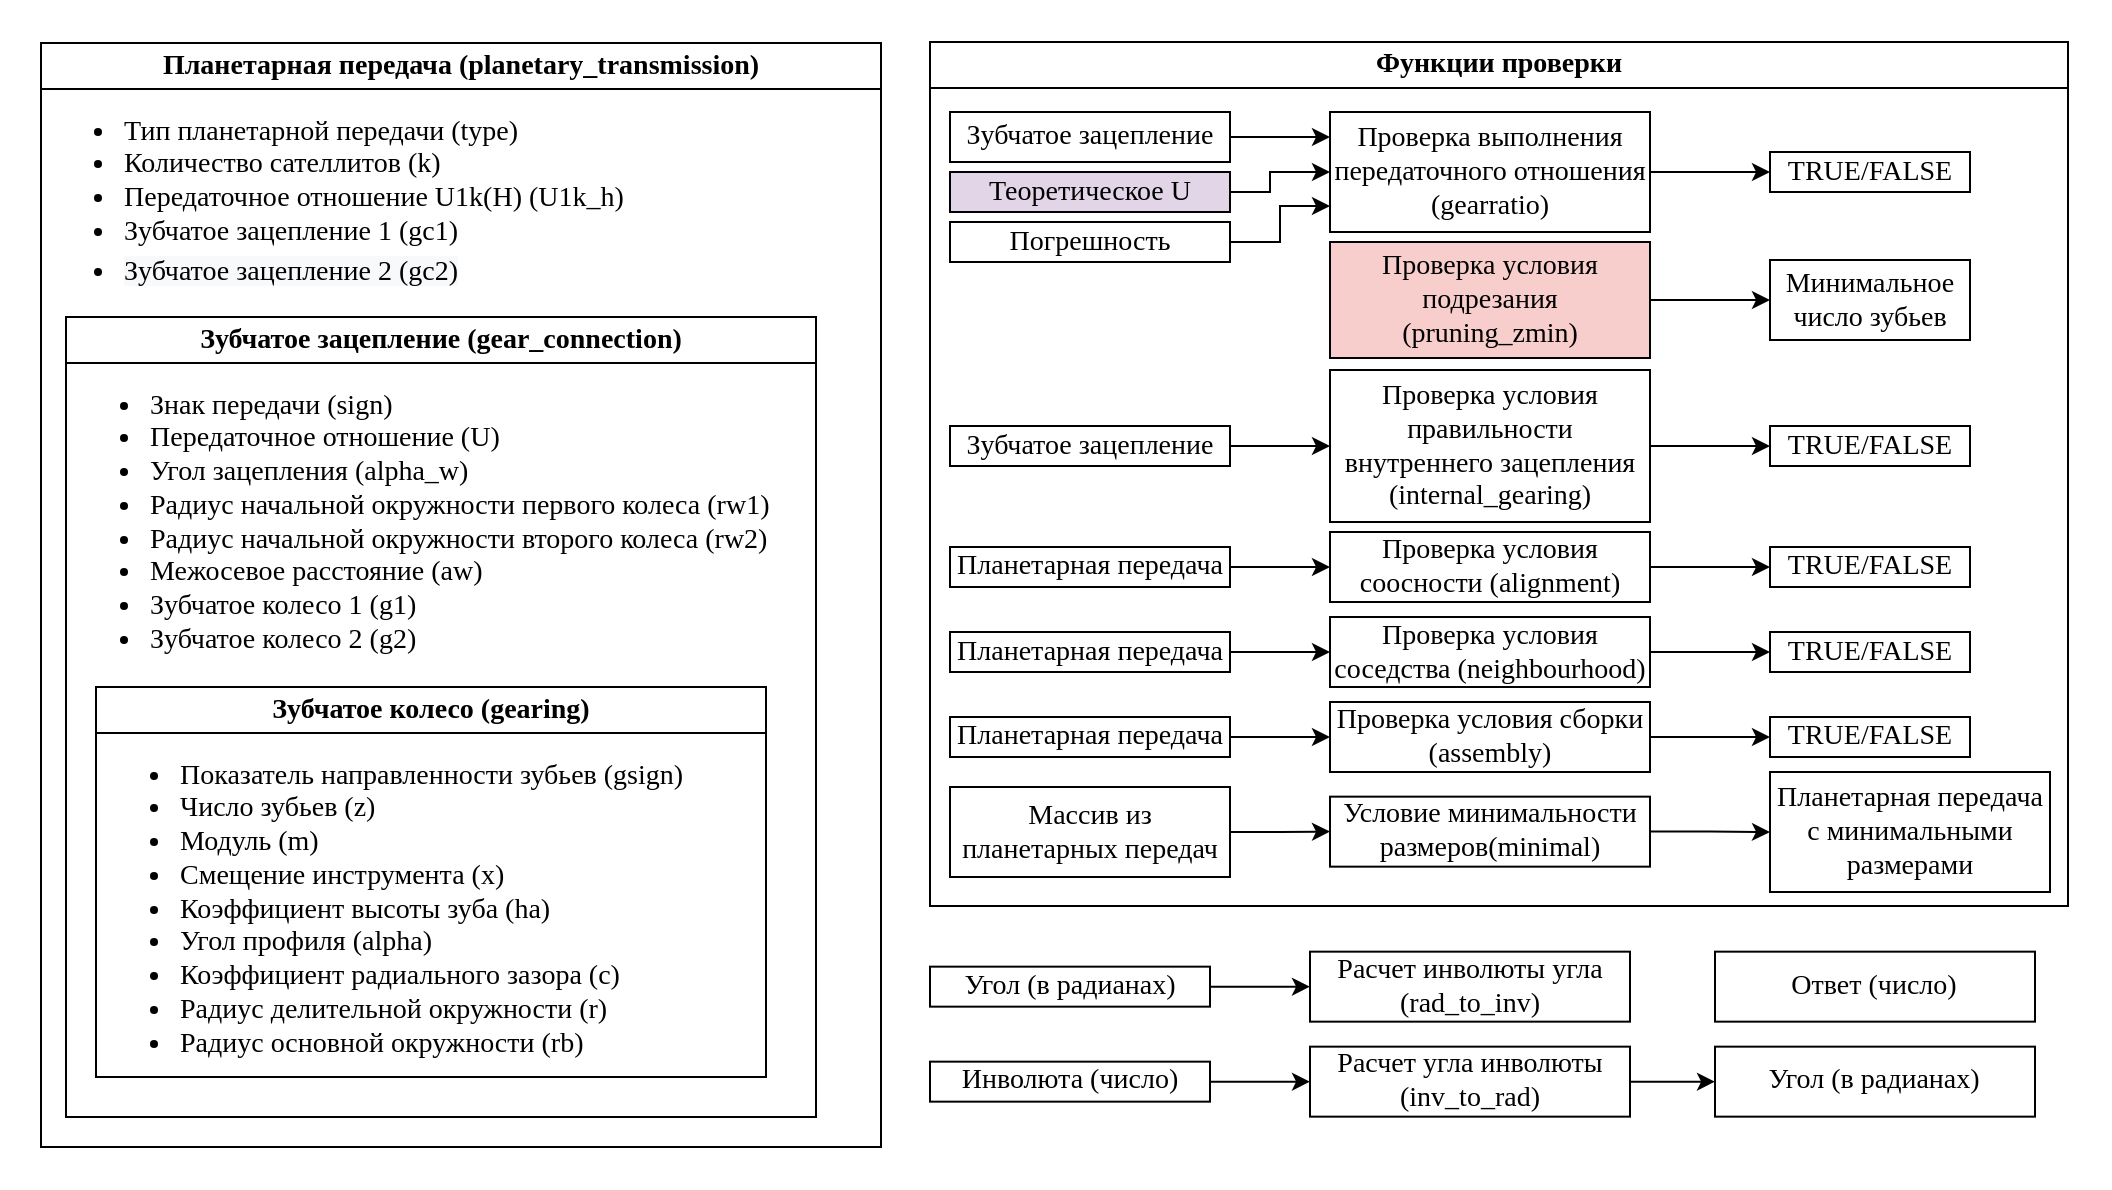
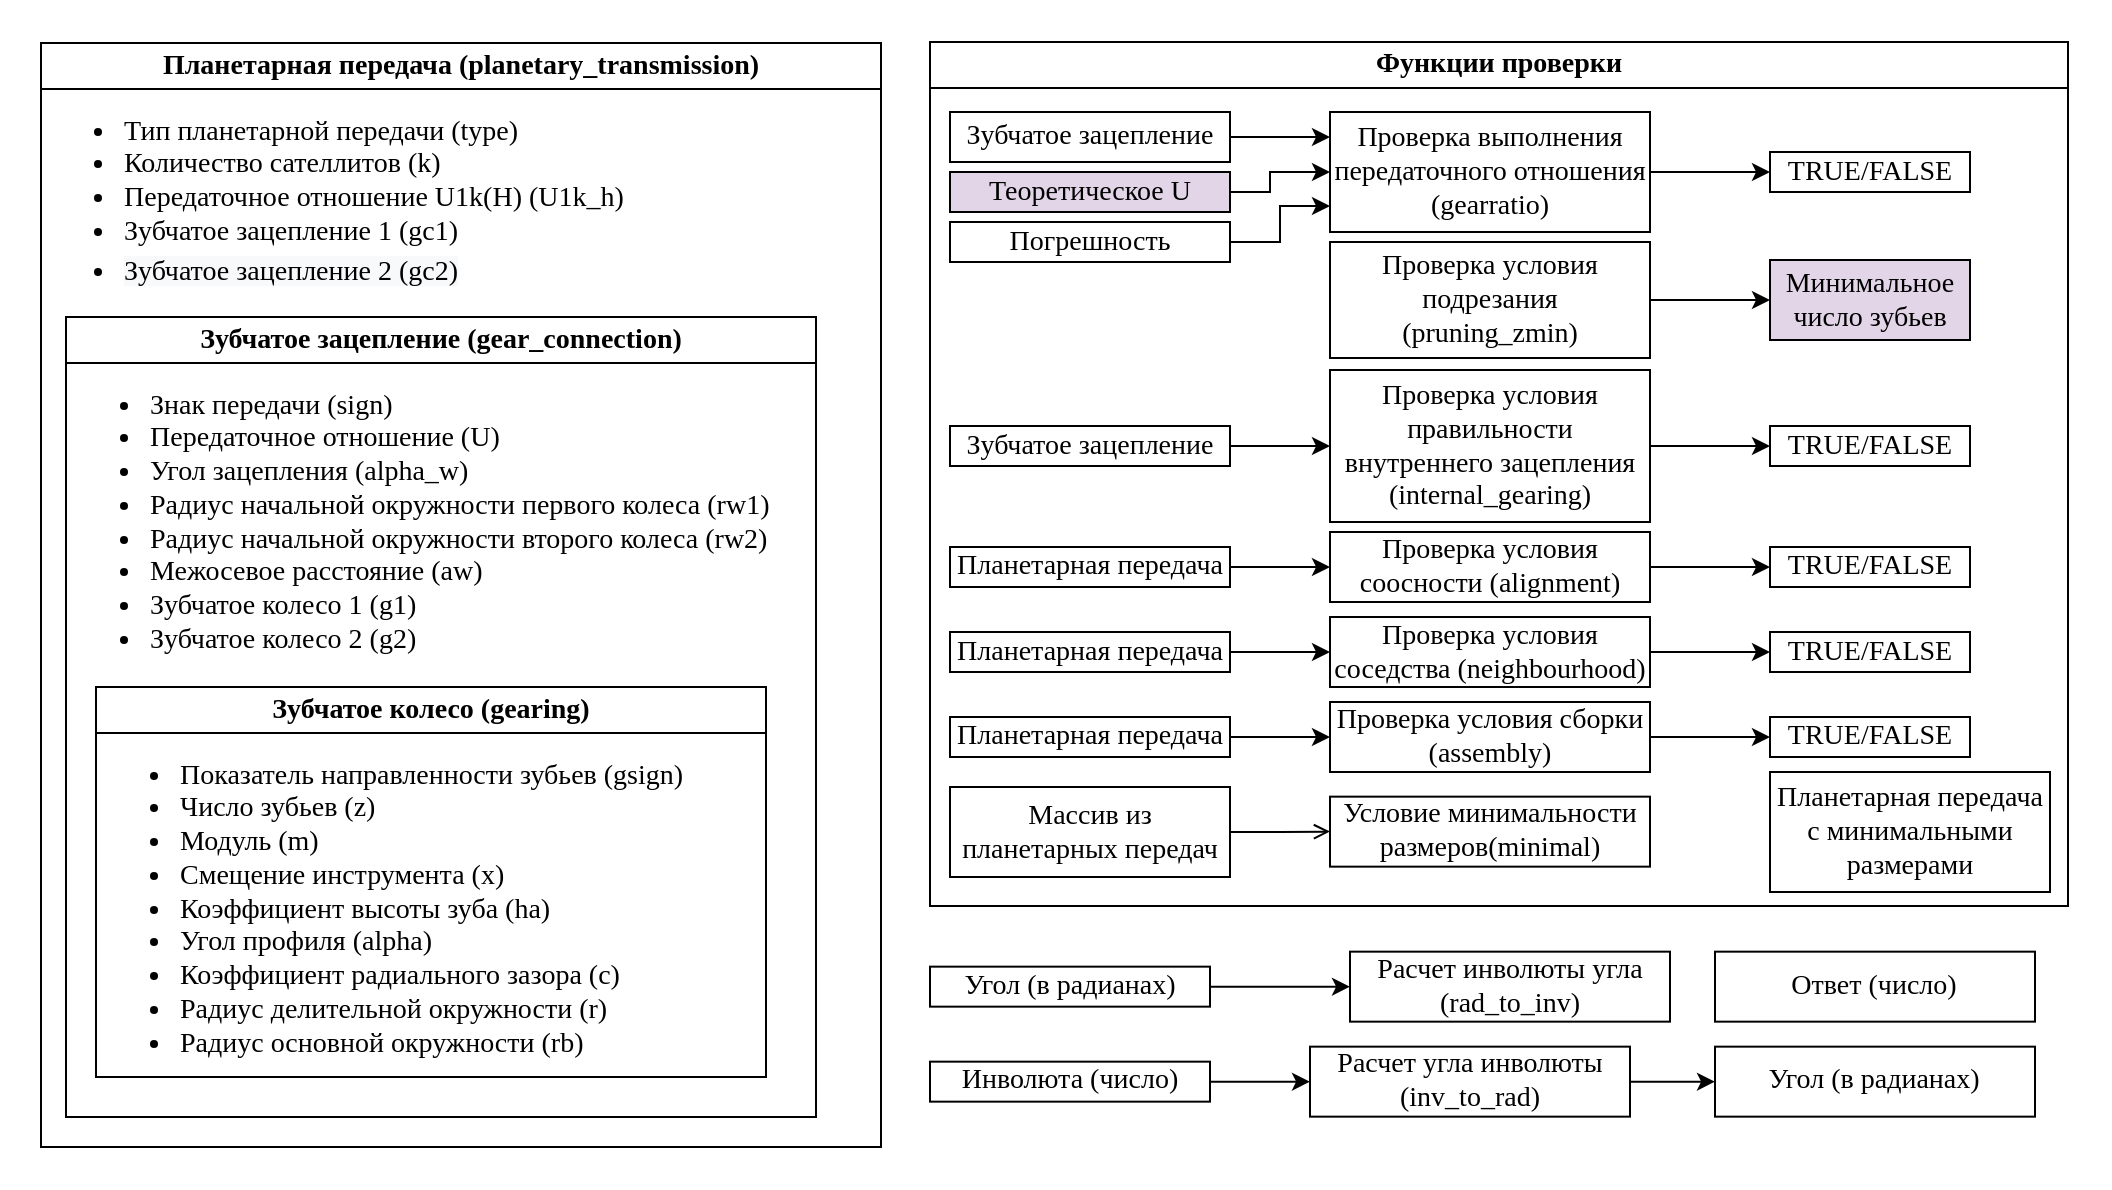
(1490, 300) -> (1490, 300)
(1870, 300) -> (1870, 300)
(1315, 832) -> (1318, 832)
(1703, 832) -> none
(1470, 987) -> (1510, 987)
